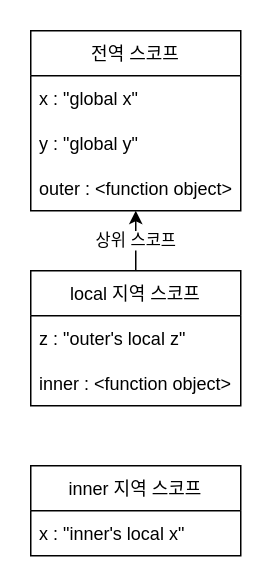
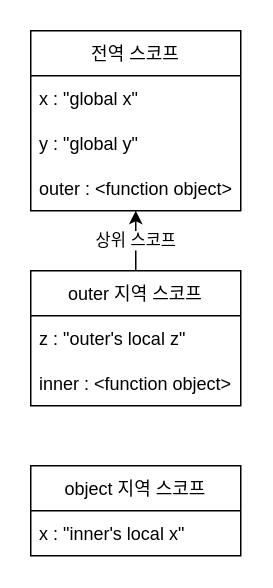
(135, 294) -> (135, 294)
(135, 489) -> (135, 489)
